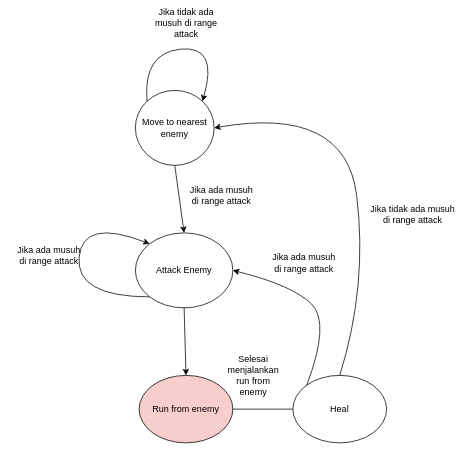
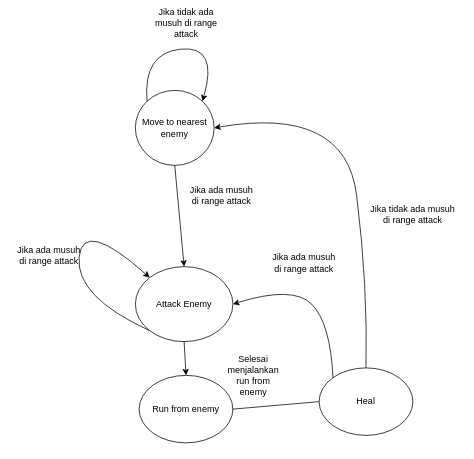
(184, 270) -> (184, 304)
(186, 409) -> (186, 409)
(340, 409) -> (366, 402)
